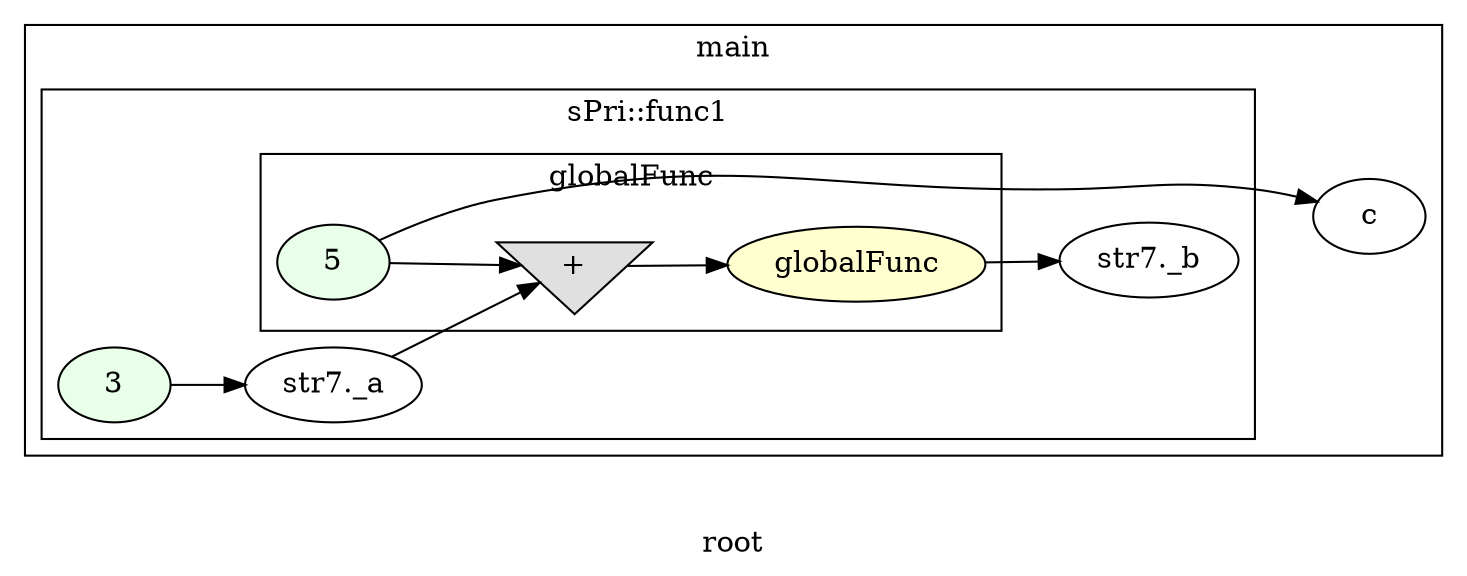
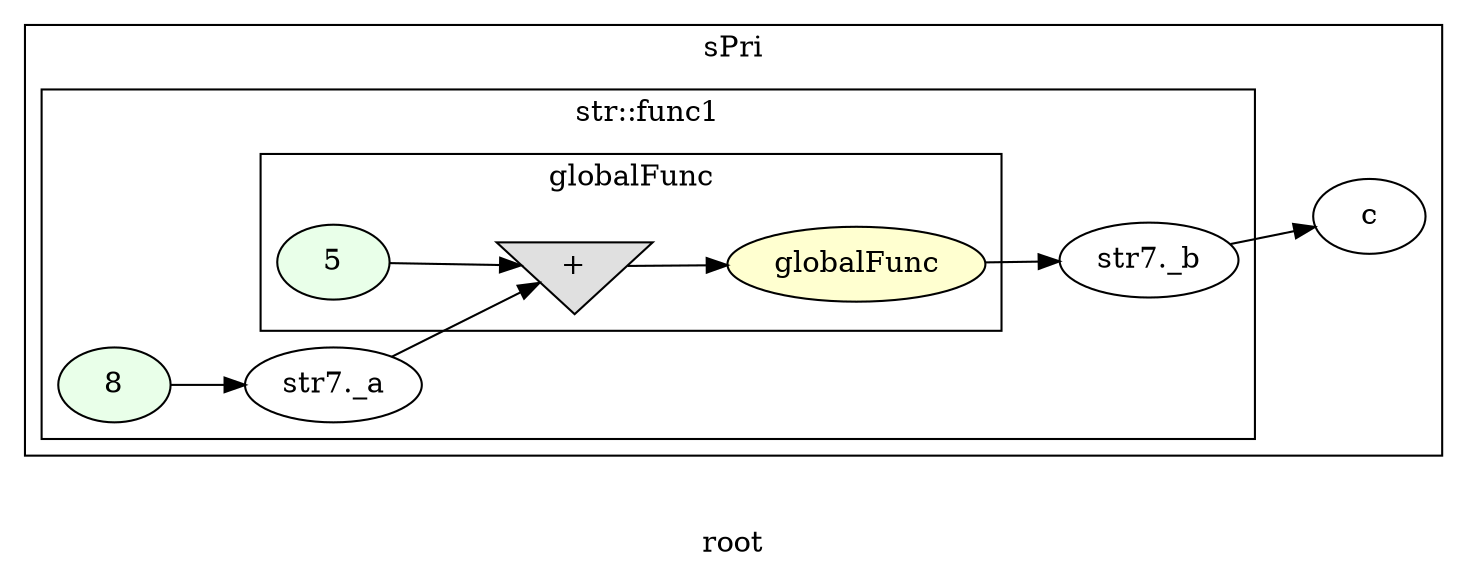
(734, 49) -> (734, 49)
(648, 113) -> (648, 113)
(834, 181) -> (1269, 236)
(114, 385) -> (114, 385)
